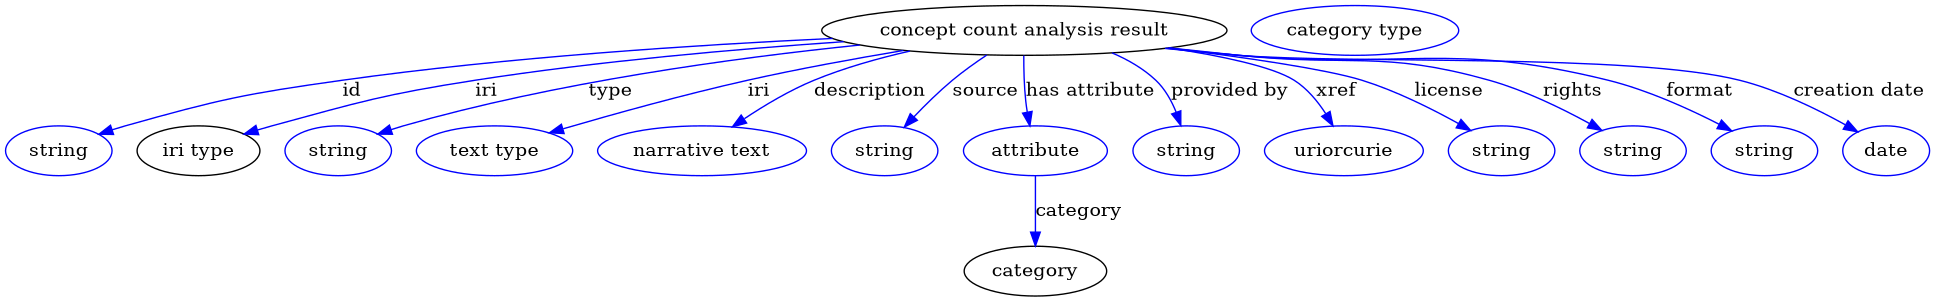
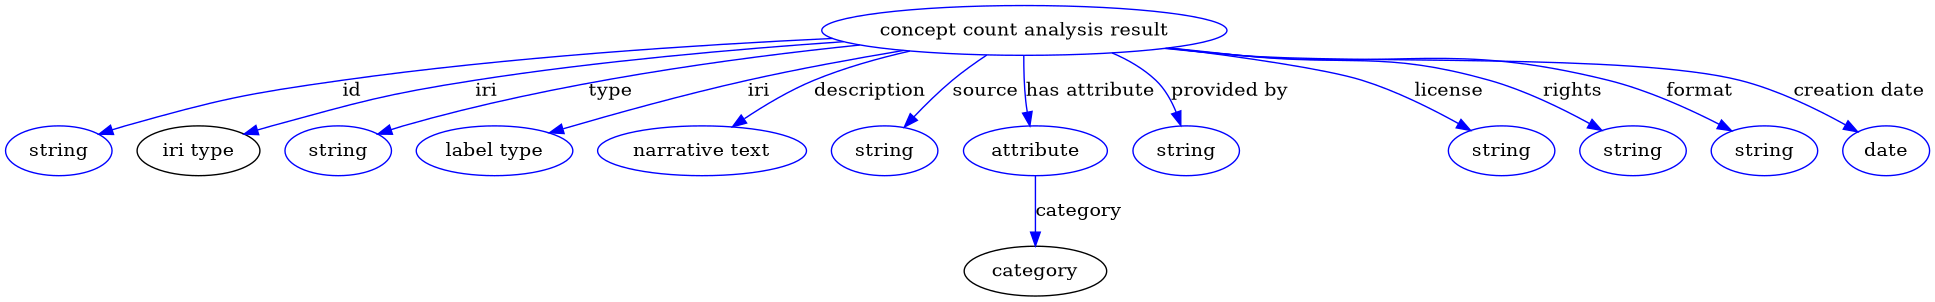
(1024, 30) -> (1024, 30)
(1355, 30) -> none
(495, 151) -> (495, 151)
(1344, 151) -> none
